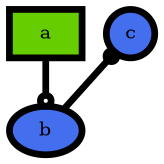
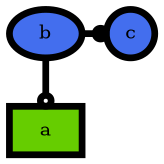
(46, 77) -> (46, 77)
